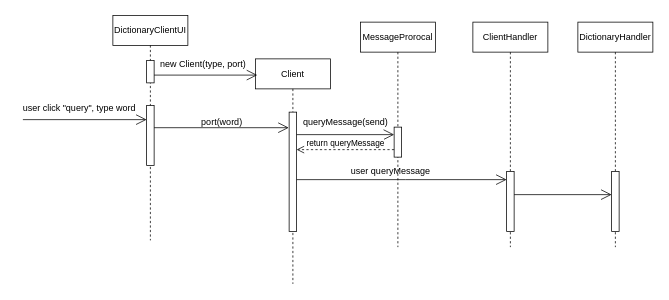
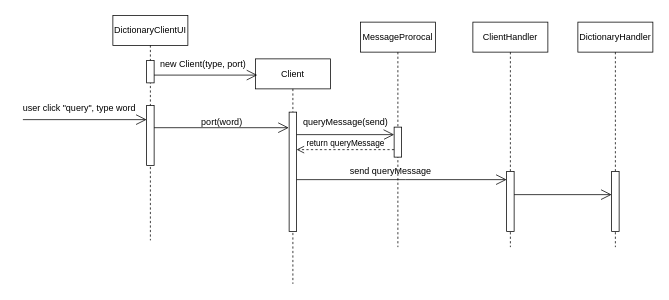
(391, 171) -> (391, 171)
